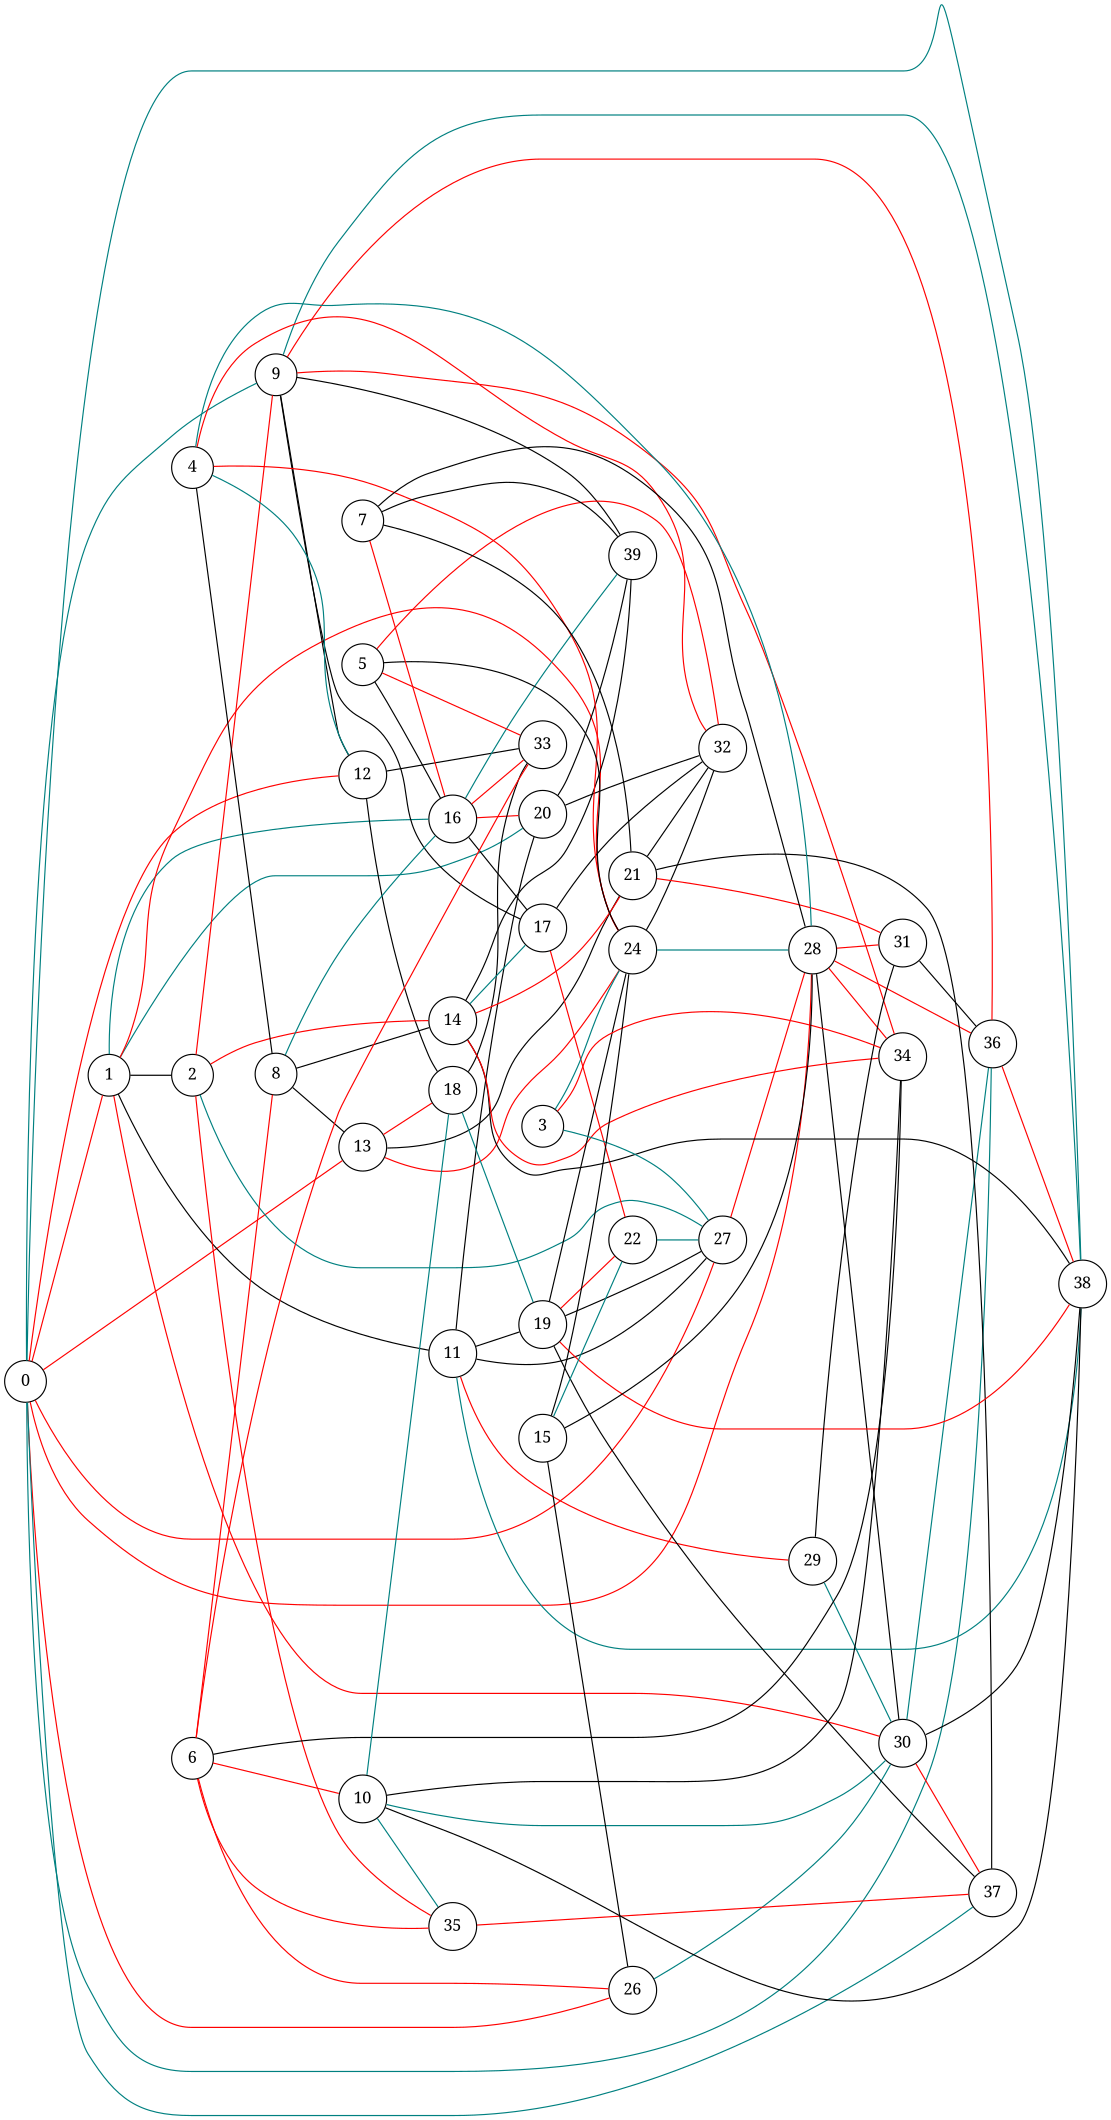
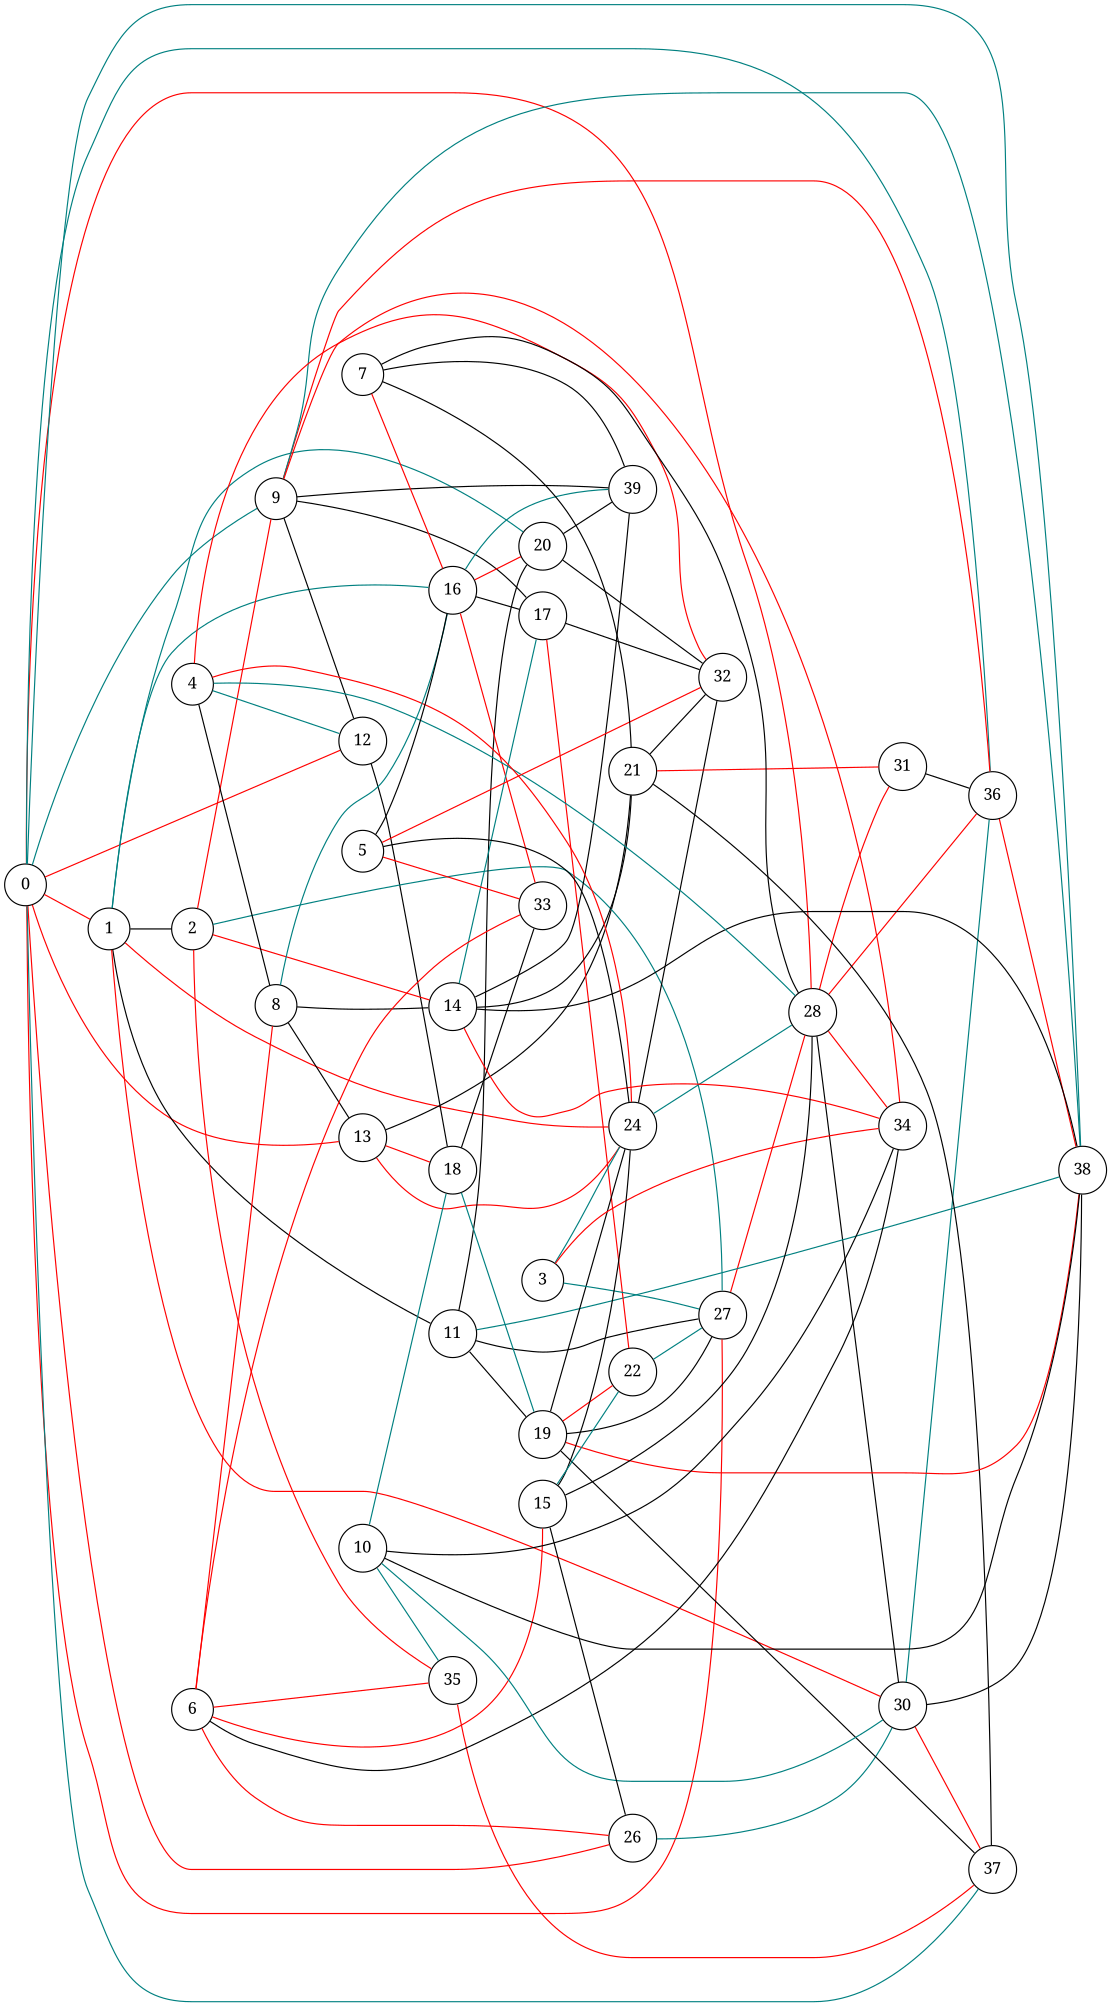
(453, 760) -> none
(563, 966) -> (576, 968)
(813, 1561) -> none
(276, 1778) -> (446, 1732)
